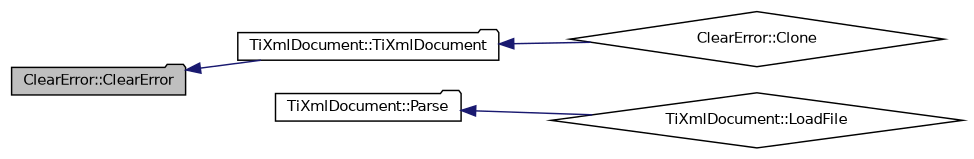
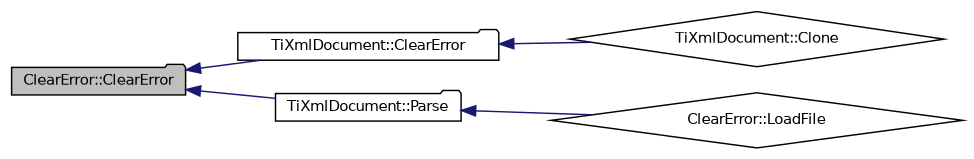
(757, 39) -> (757, 39)
(368, 46) -> (368, 46)
none -> (238, 95)
(757, 120) -> (757, 120)
